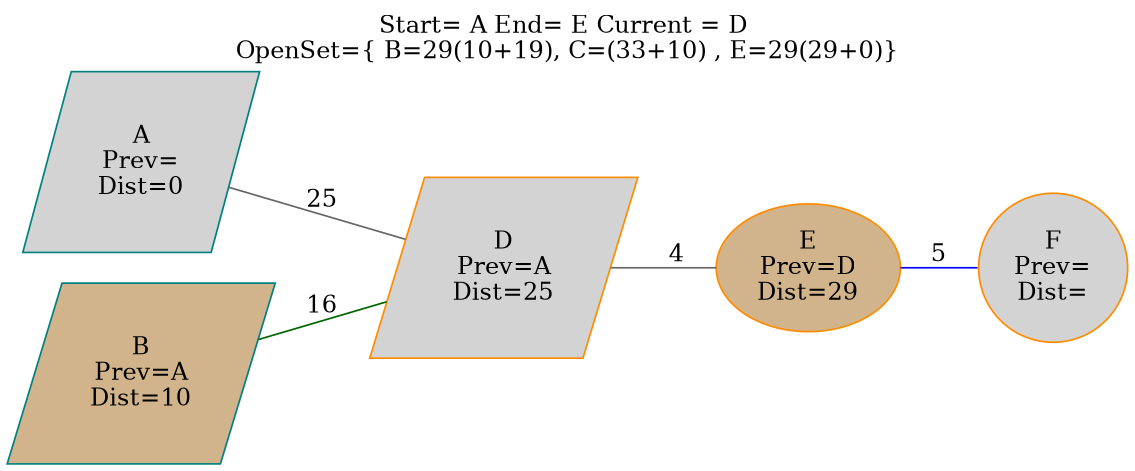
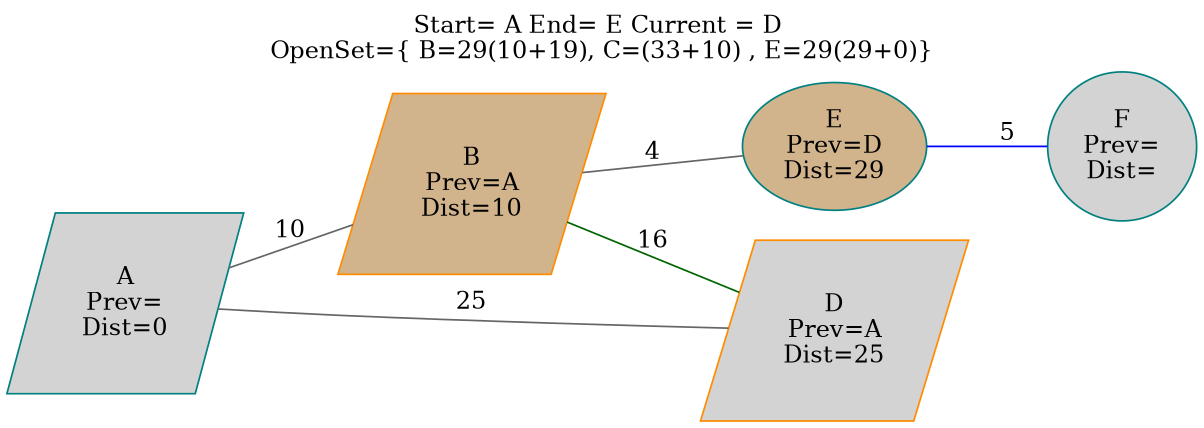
none -> (291, 246)
(664, 268) -> (663, 164)
(808, 268) -> (835, 146)
(1053, 268) -> (1122, 146)
(141, 374) -> (472, 184)
